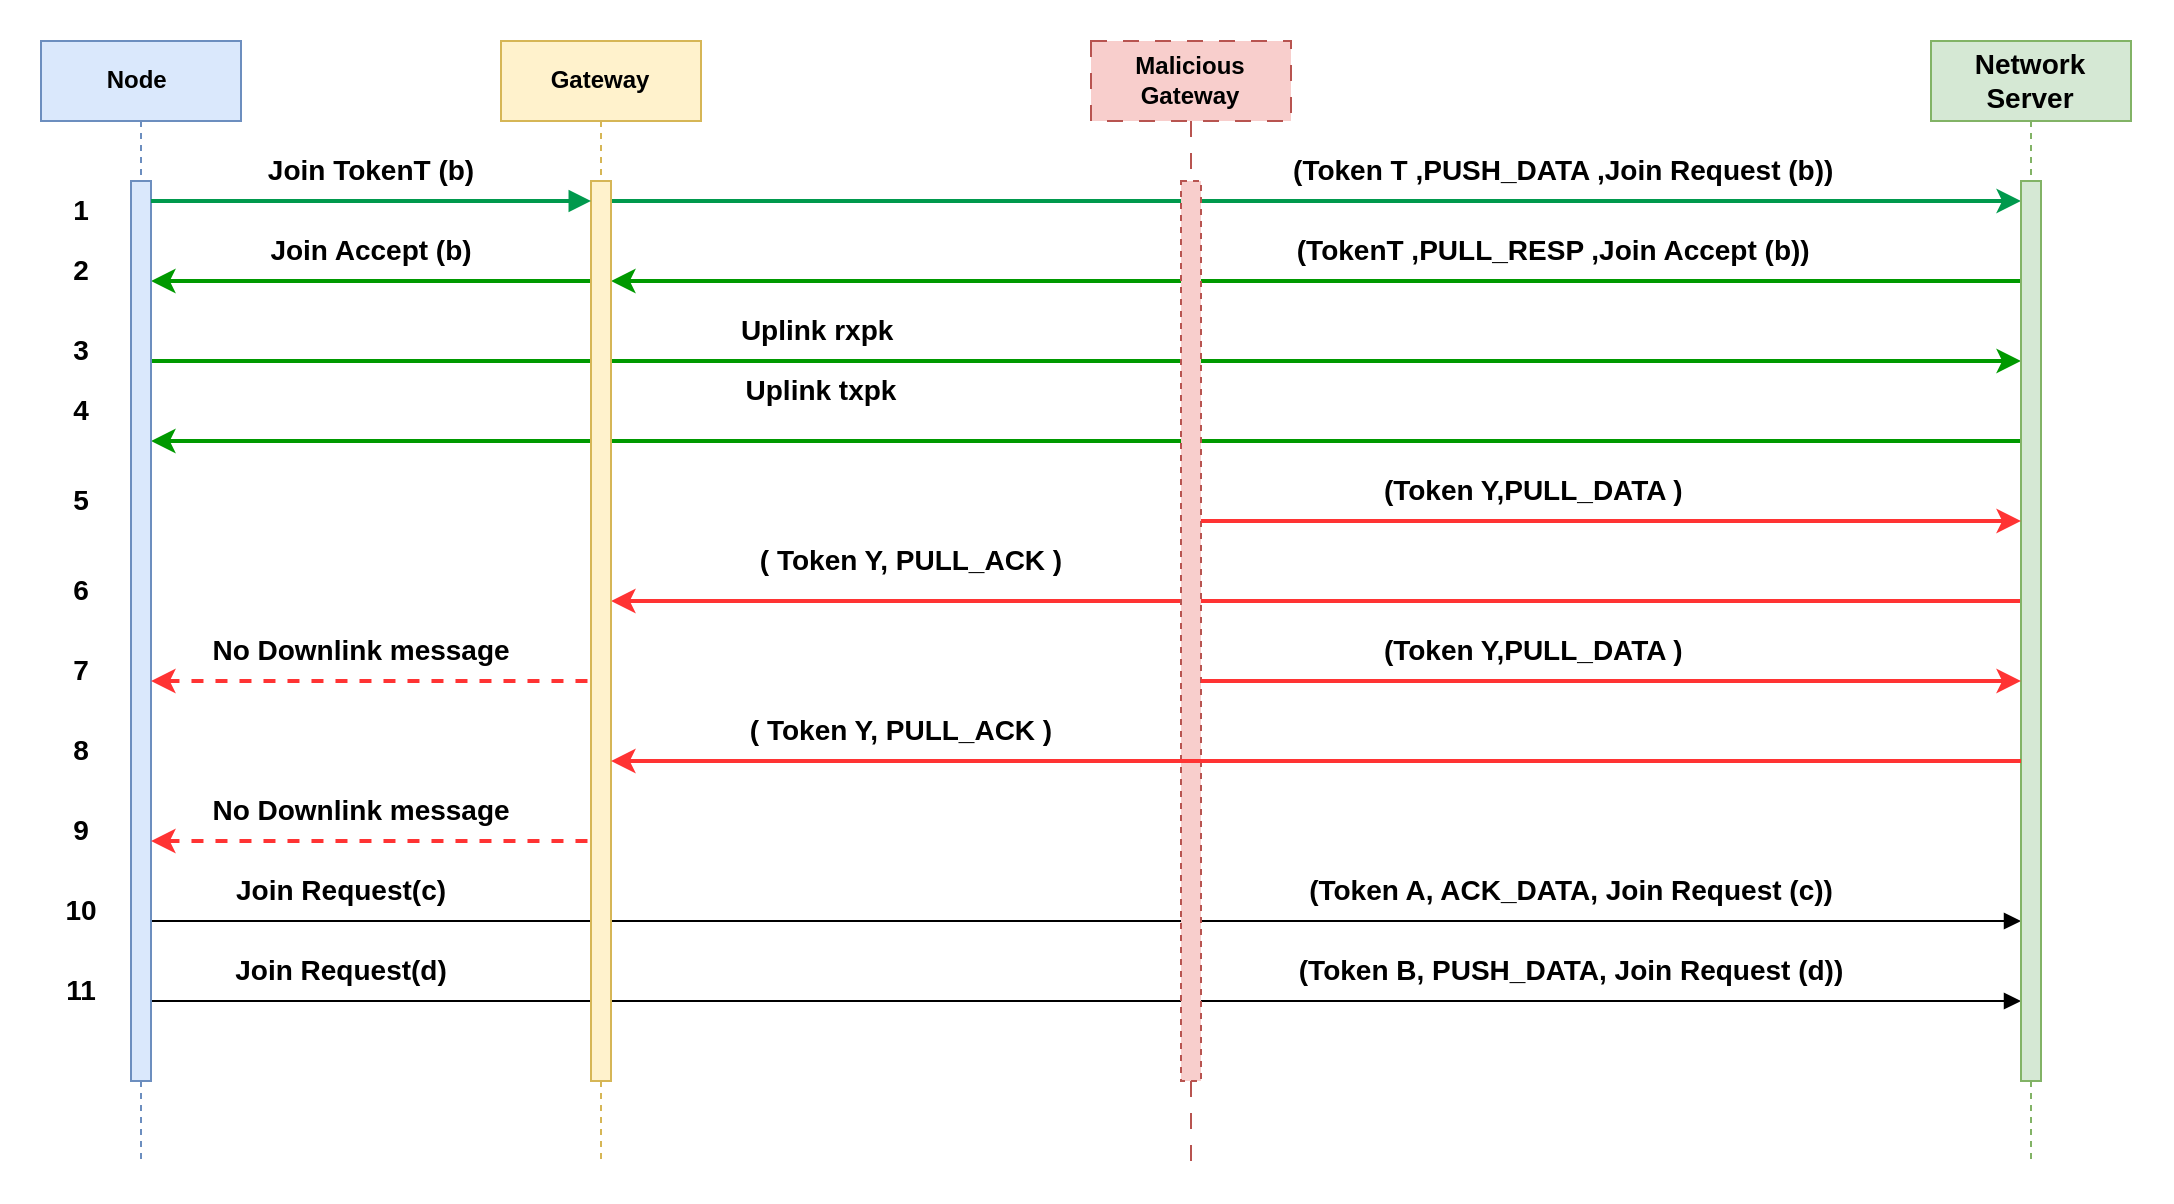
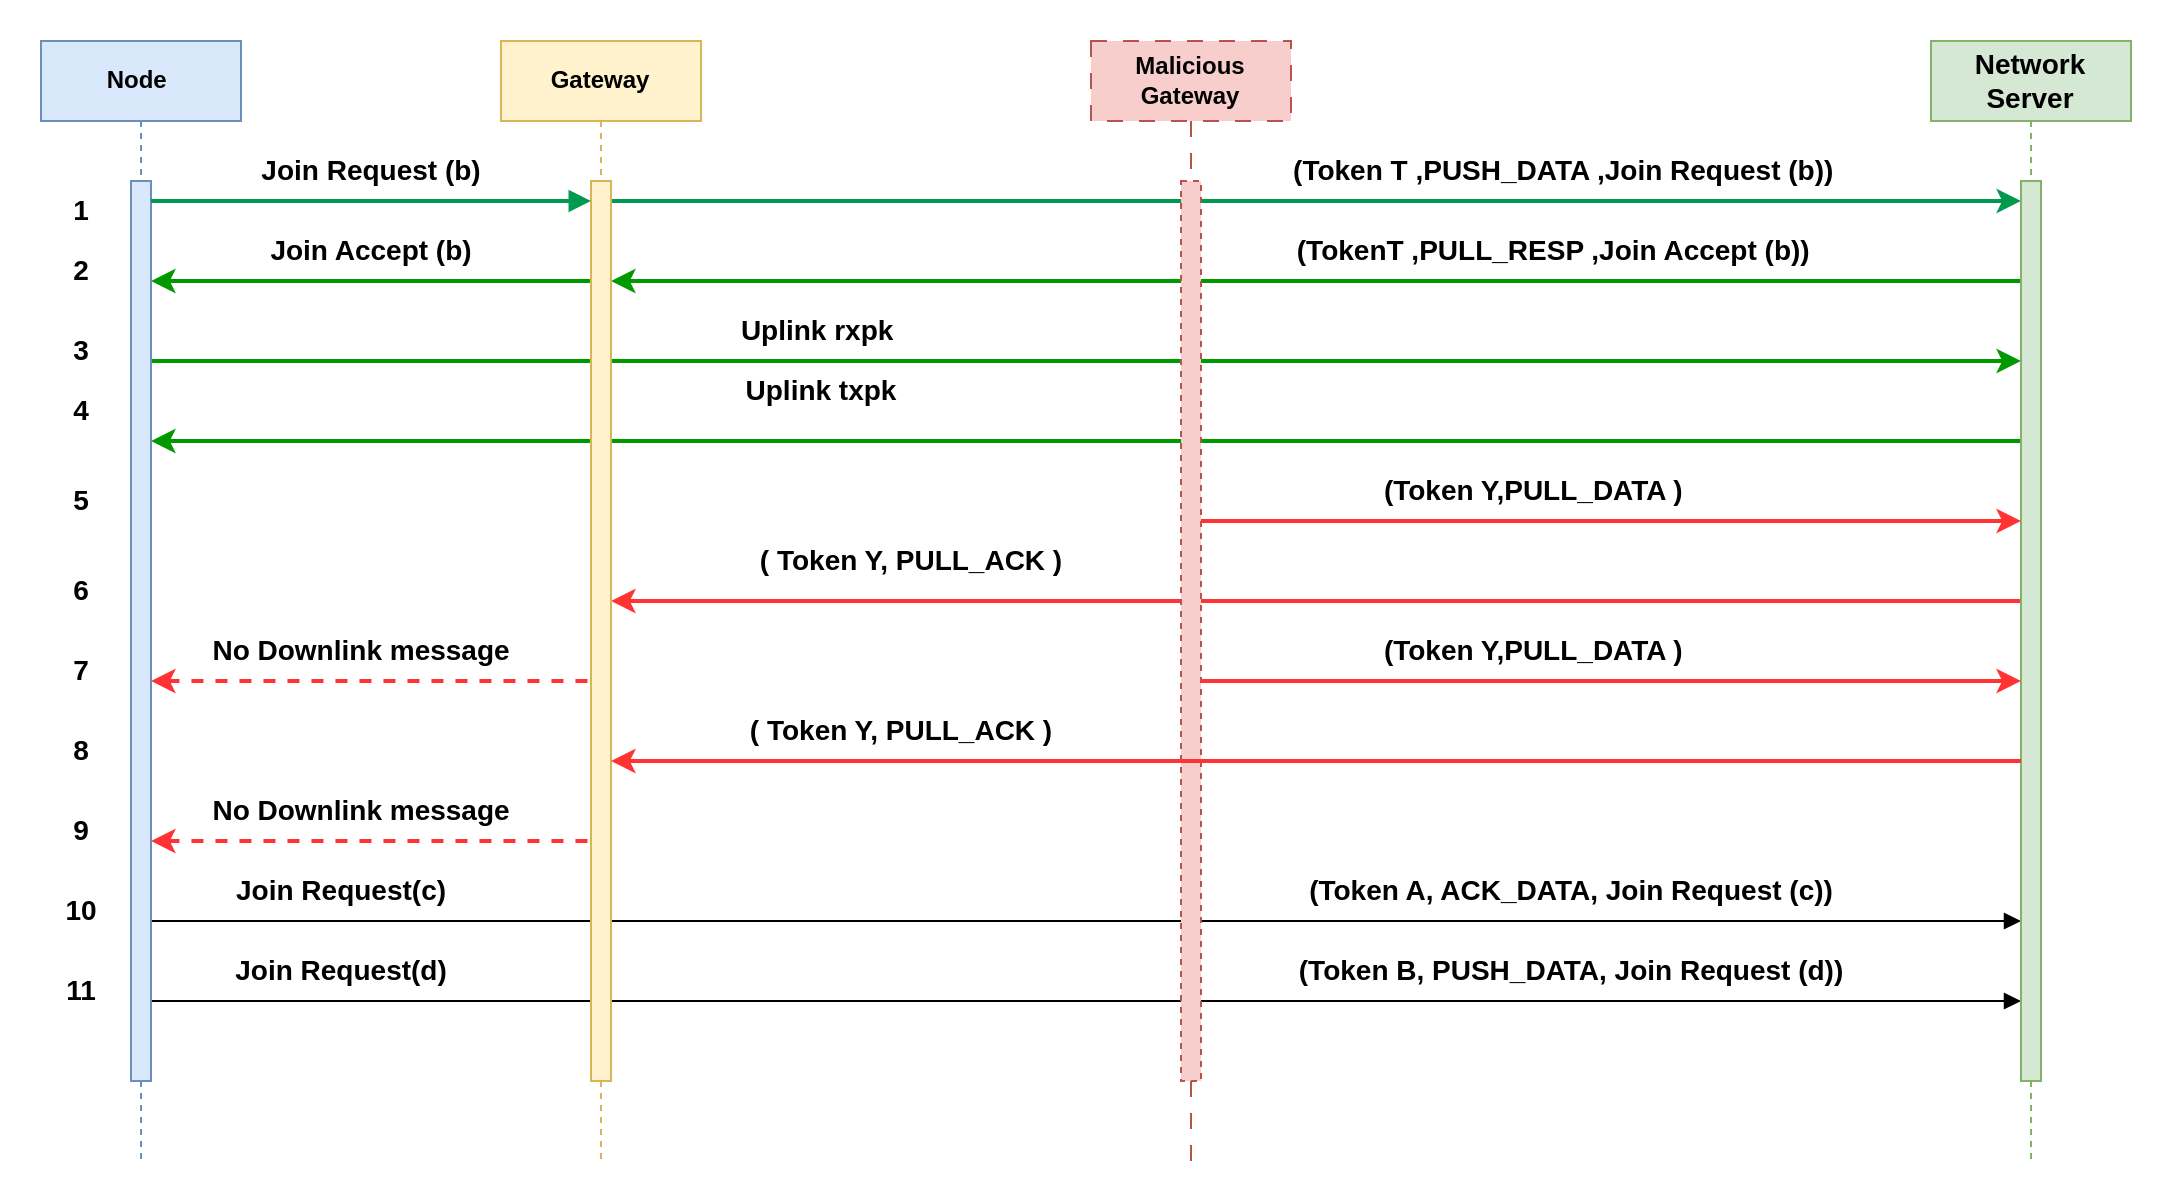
(372, 171) -> (372, 171)
